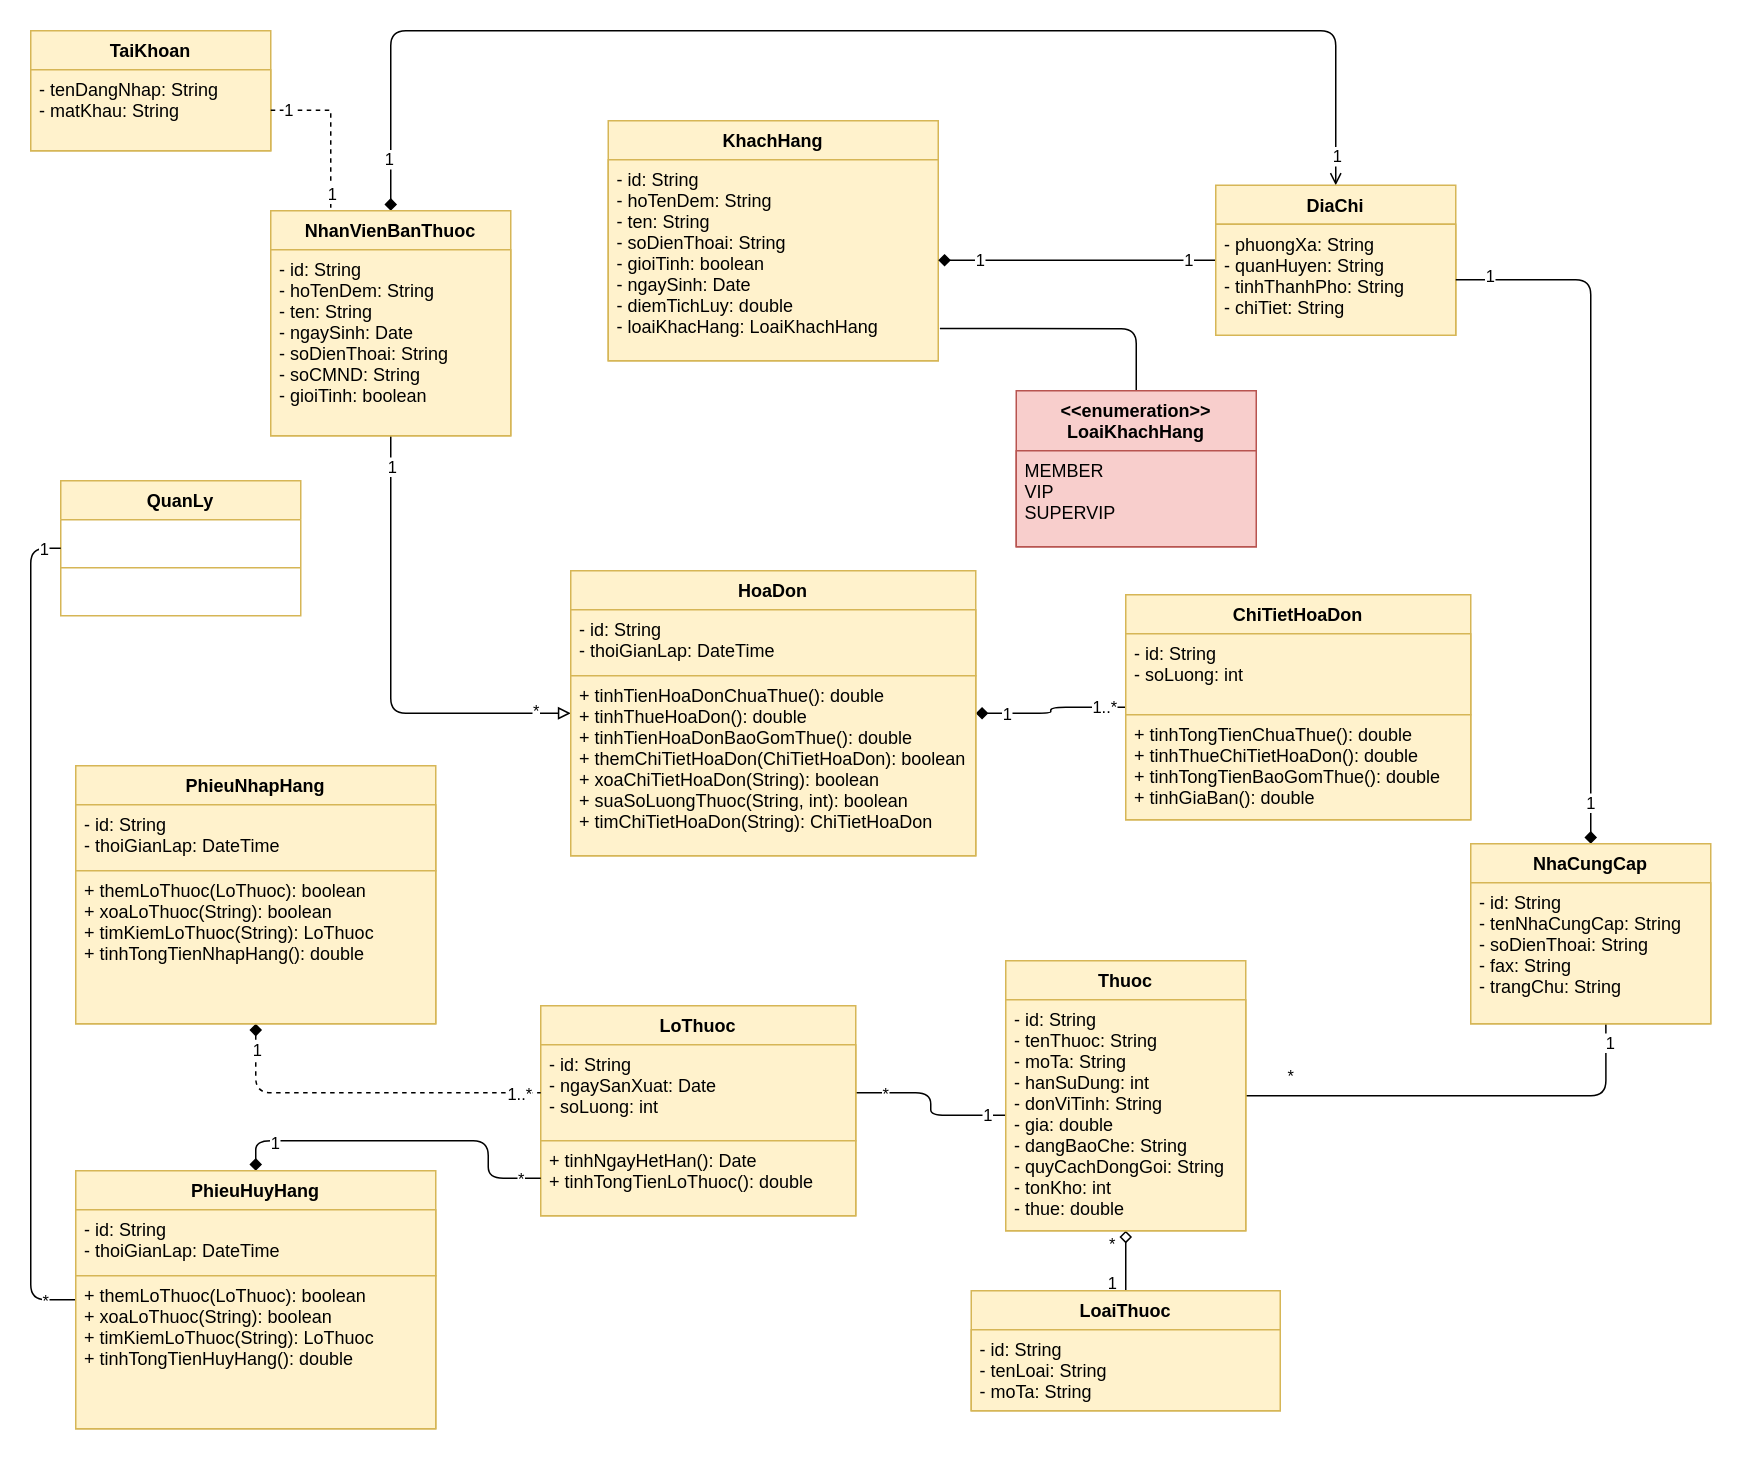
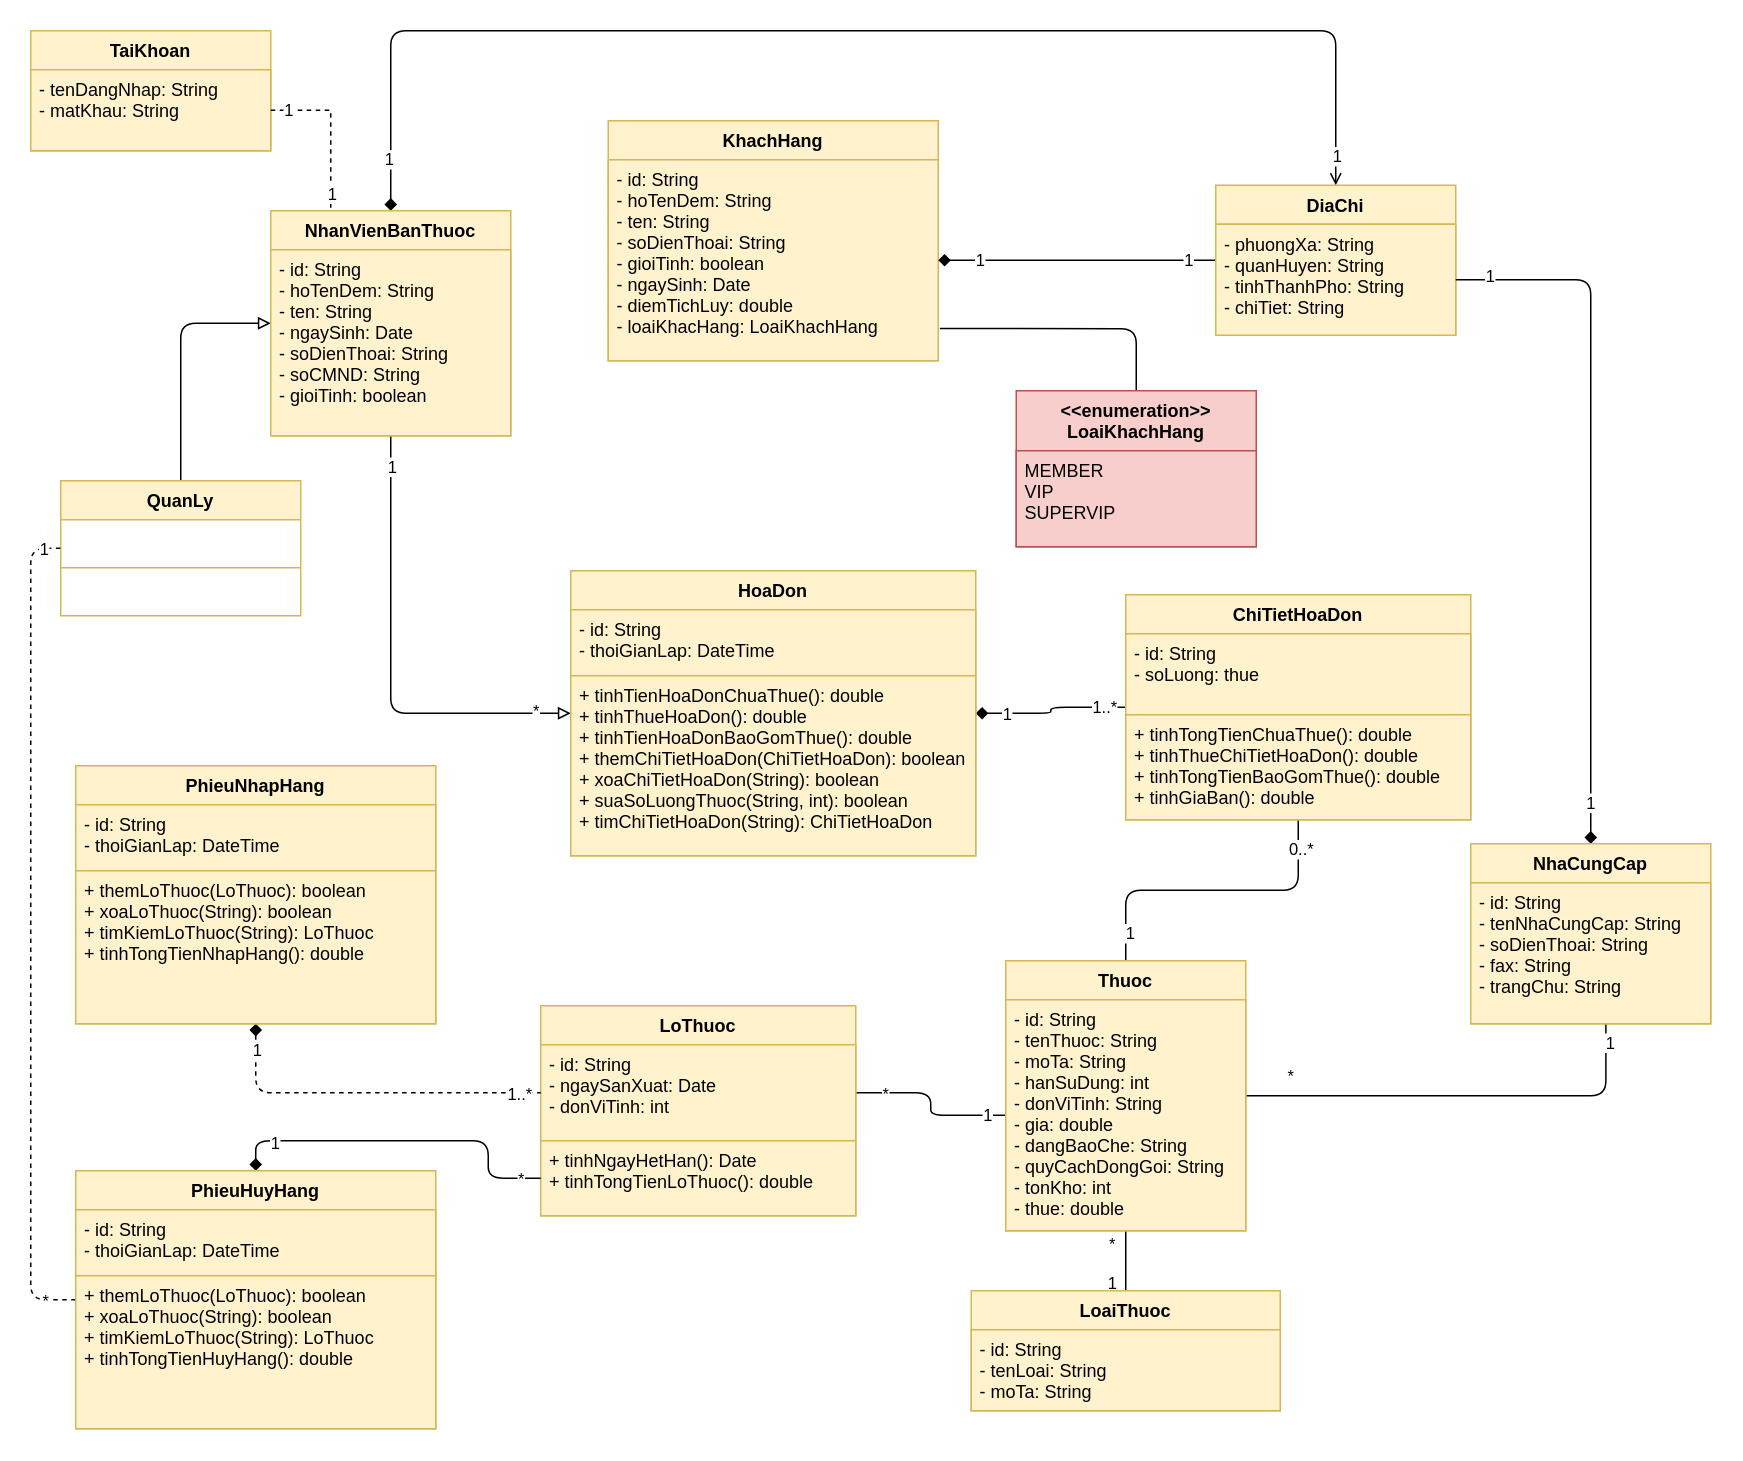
none -> (181, 368)
(1183, 654) -> (1183, 654)
none -> (1211, 890)
(31, 941) -> (31, 941)
(598, 1065) -> (598, 1065)
(1126, 1243) -> (1126, 1238)
